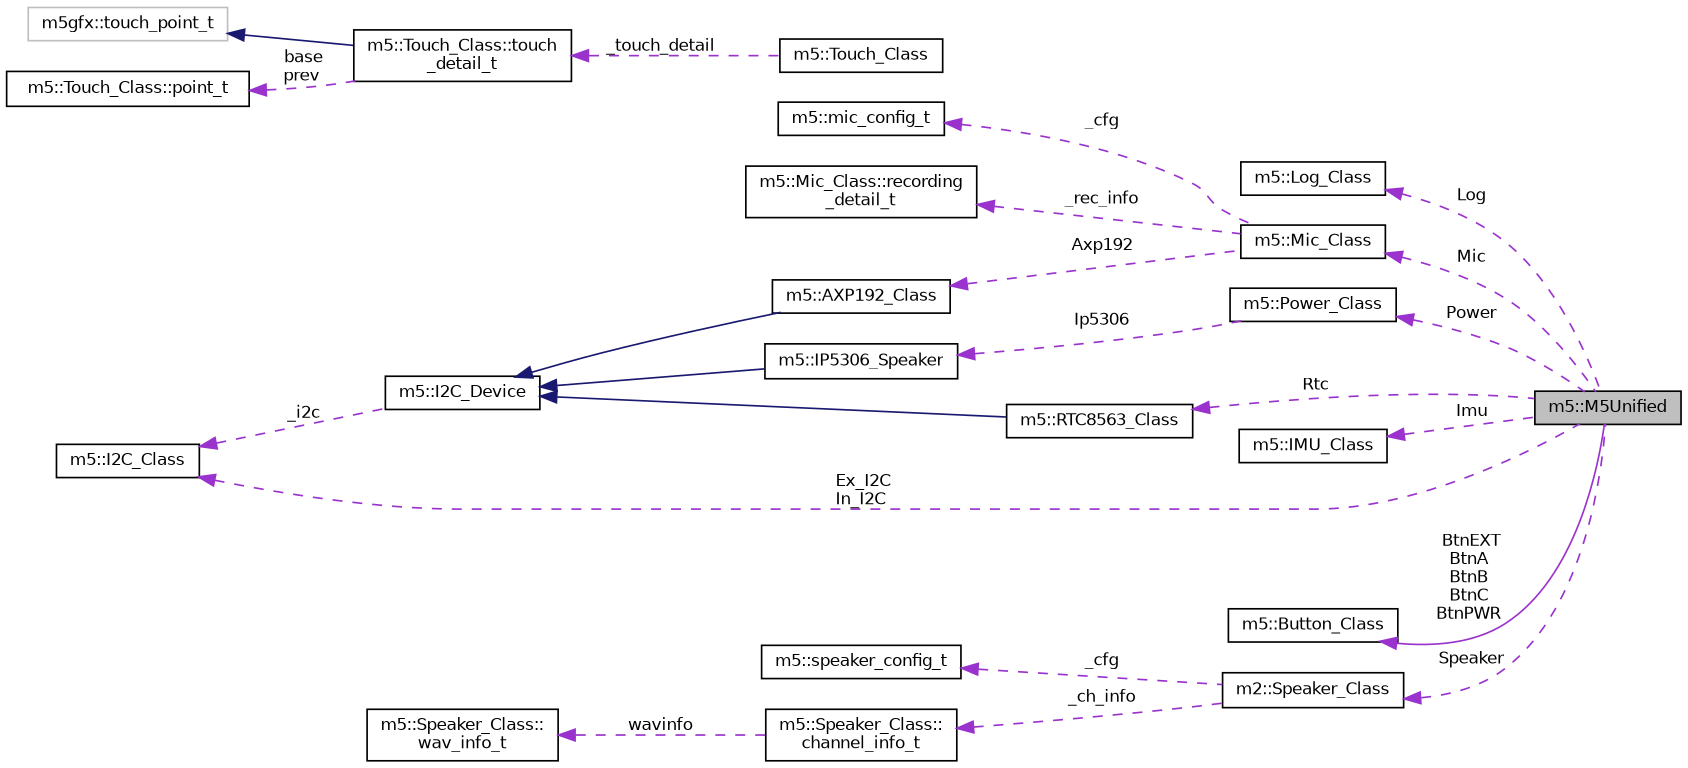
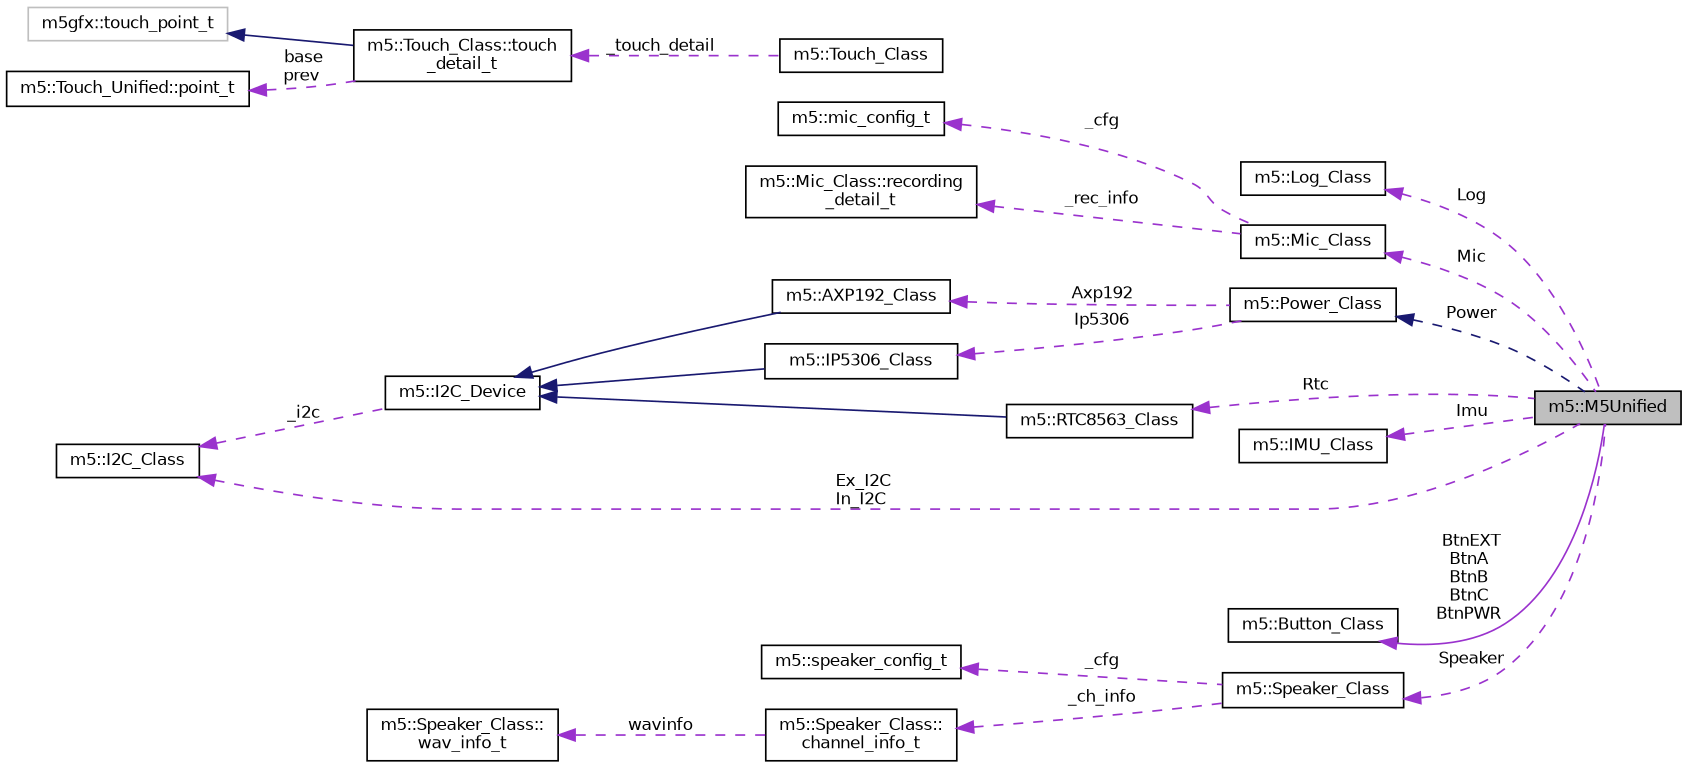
(128, 89) -> (128, 89)
(1104, 267) -> (1098, 305)
(1503, 346) -> (1503, 346)
(861, 361) -> (861, 361)
(1313, 690) -> (1313, 690)
